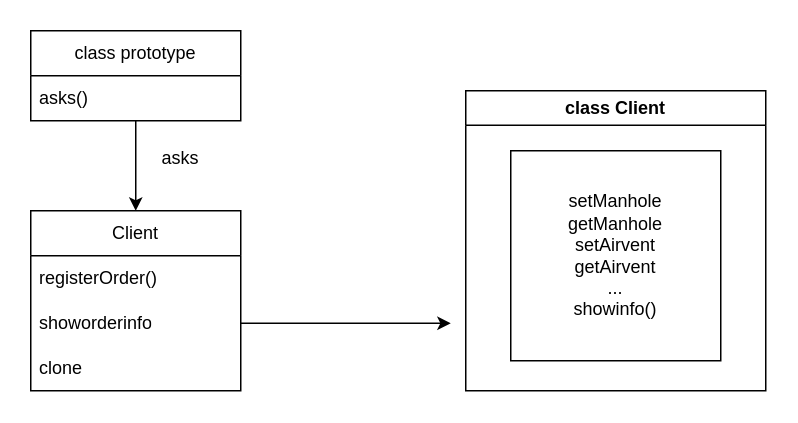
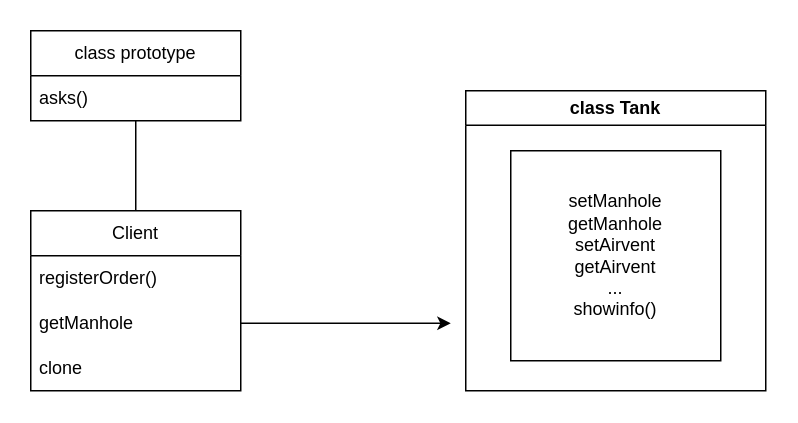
(616, 109) -> (616, 109)
(181, 158) -> none
(136, 199) -> (136, 203)
(103, 323) -> (88, 323)
